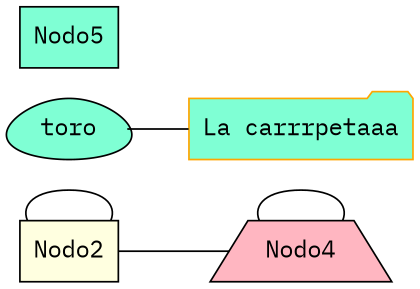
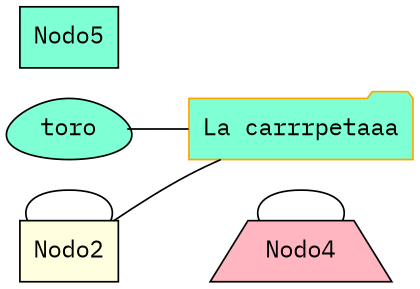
(174, 251) -> (166, 188)
